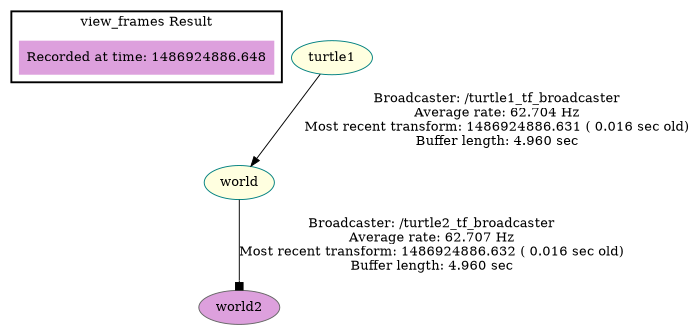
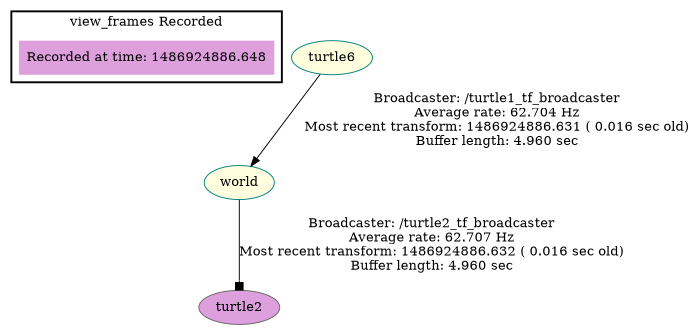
(147, 22) -> (147, 22)
(332, 58) -> (332, 58)
(239, 307) -> (239, 307)
